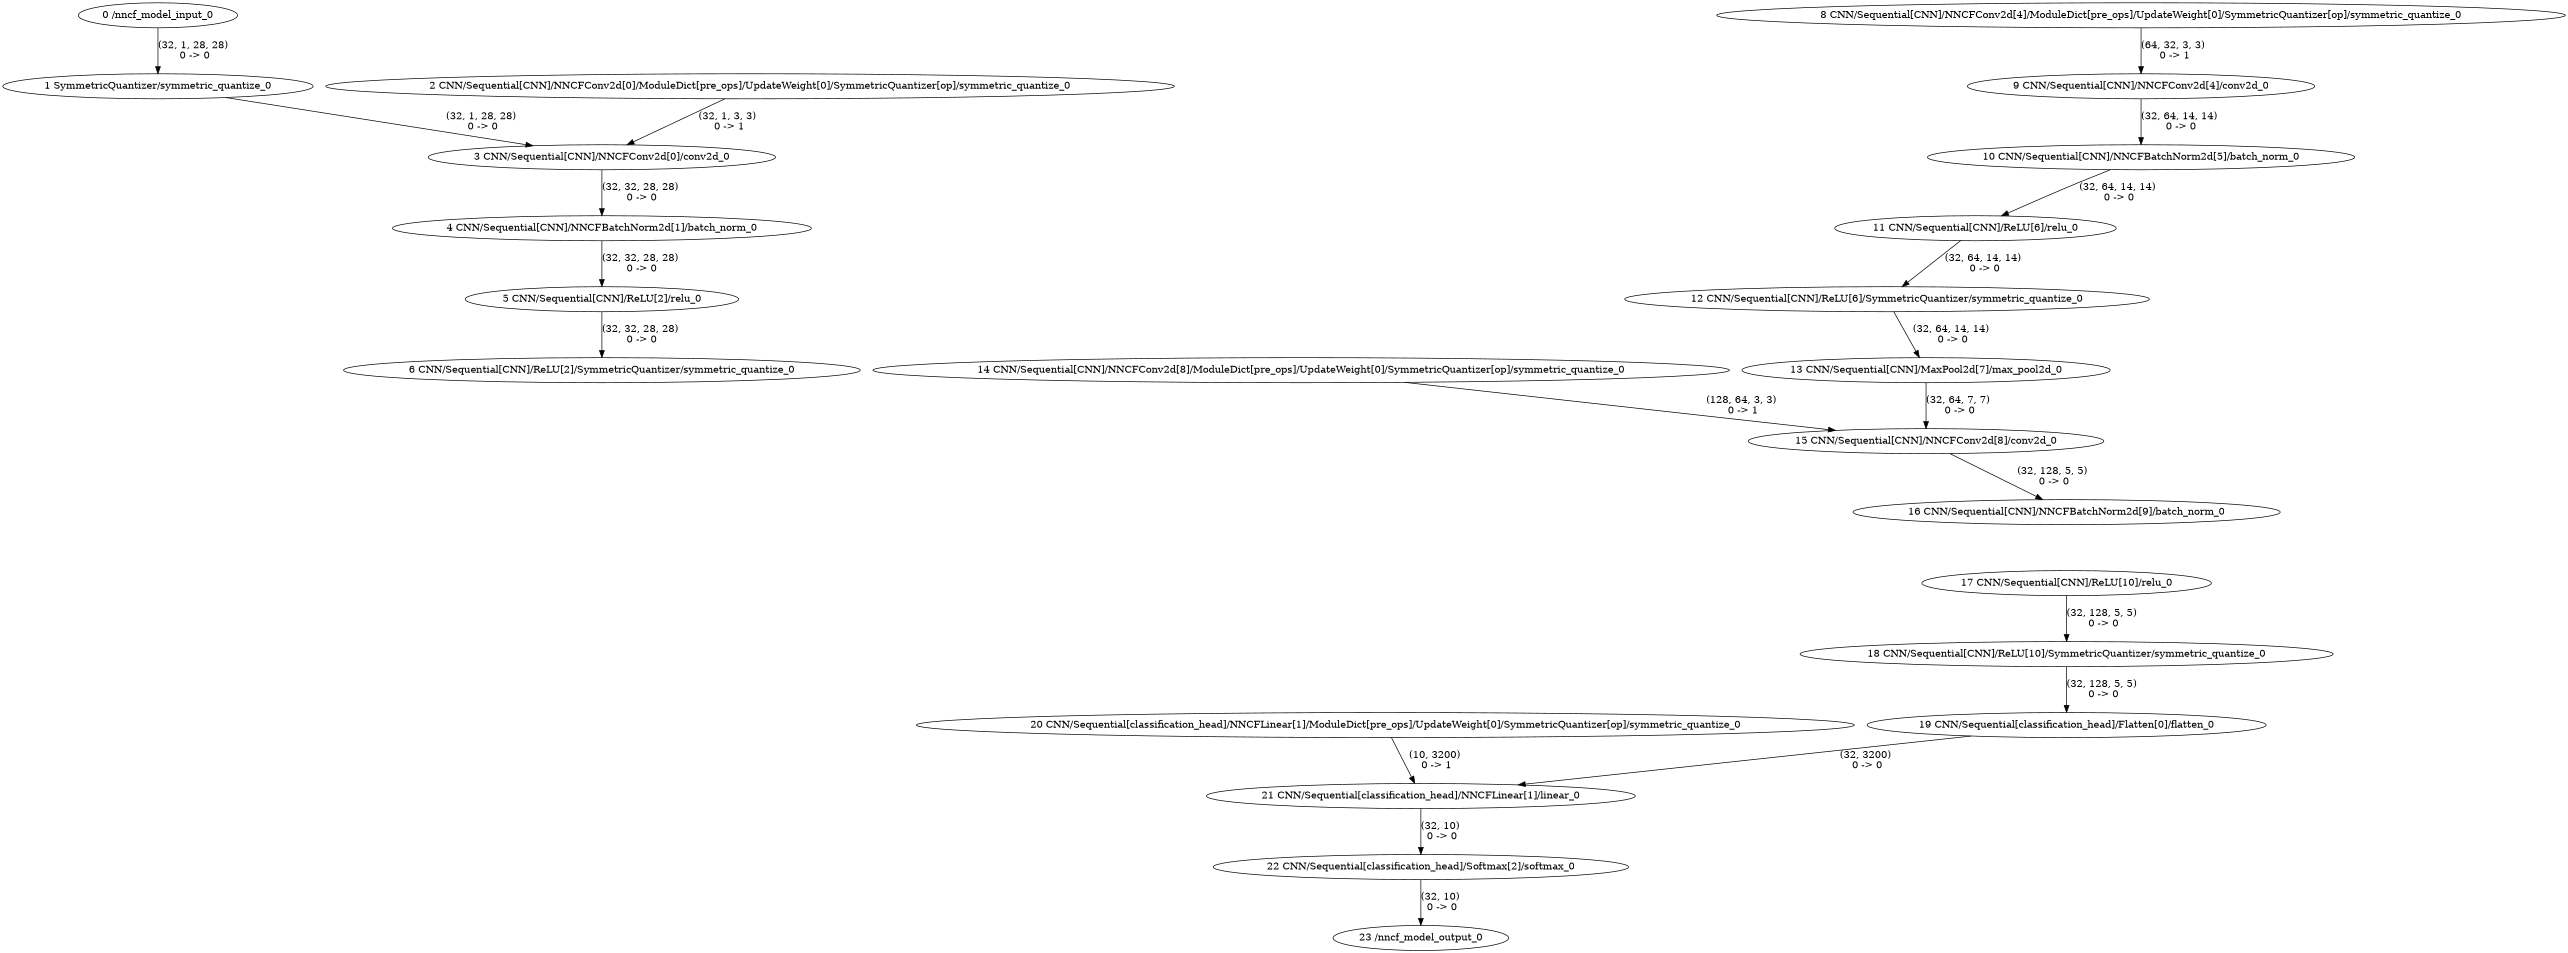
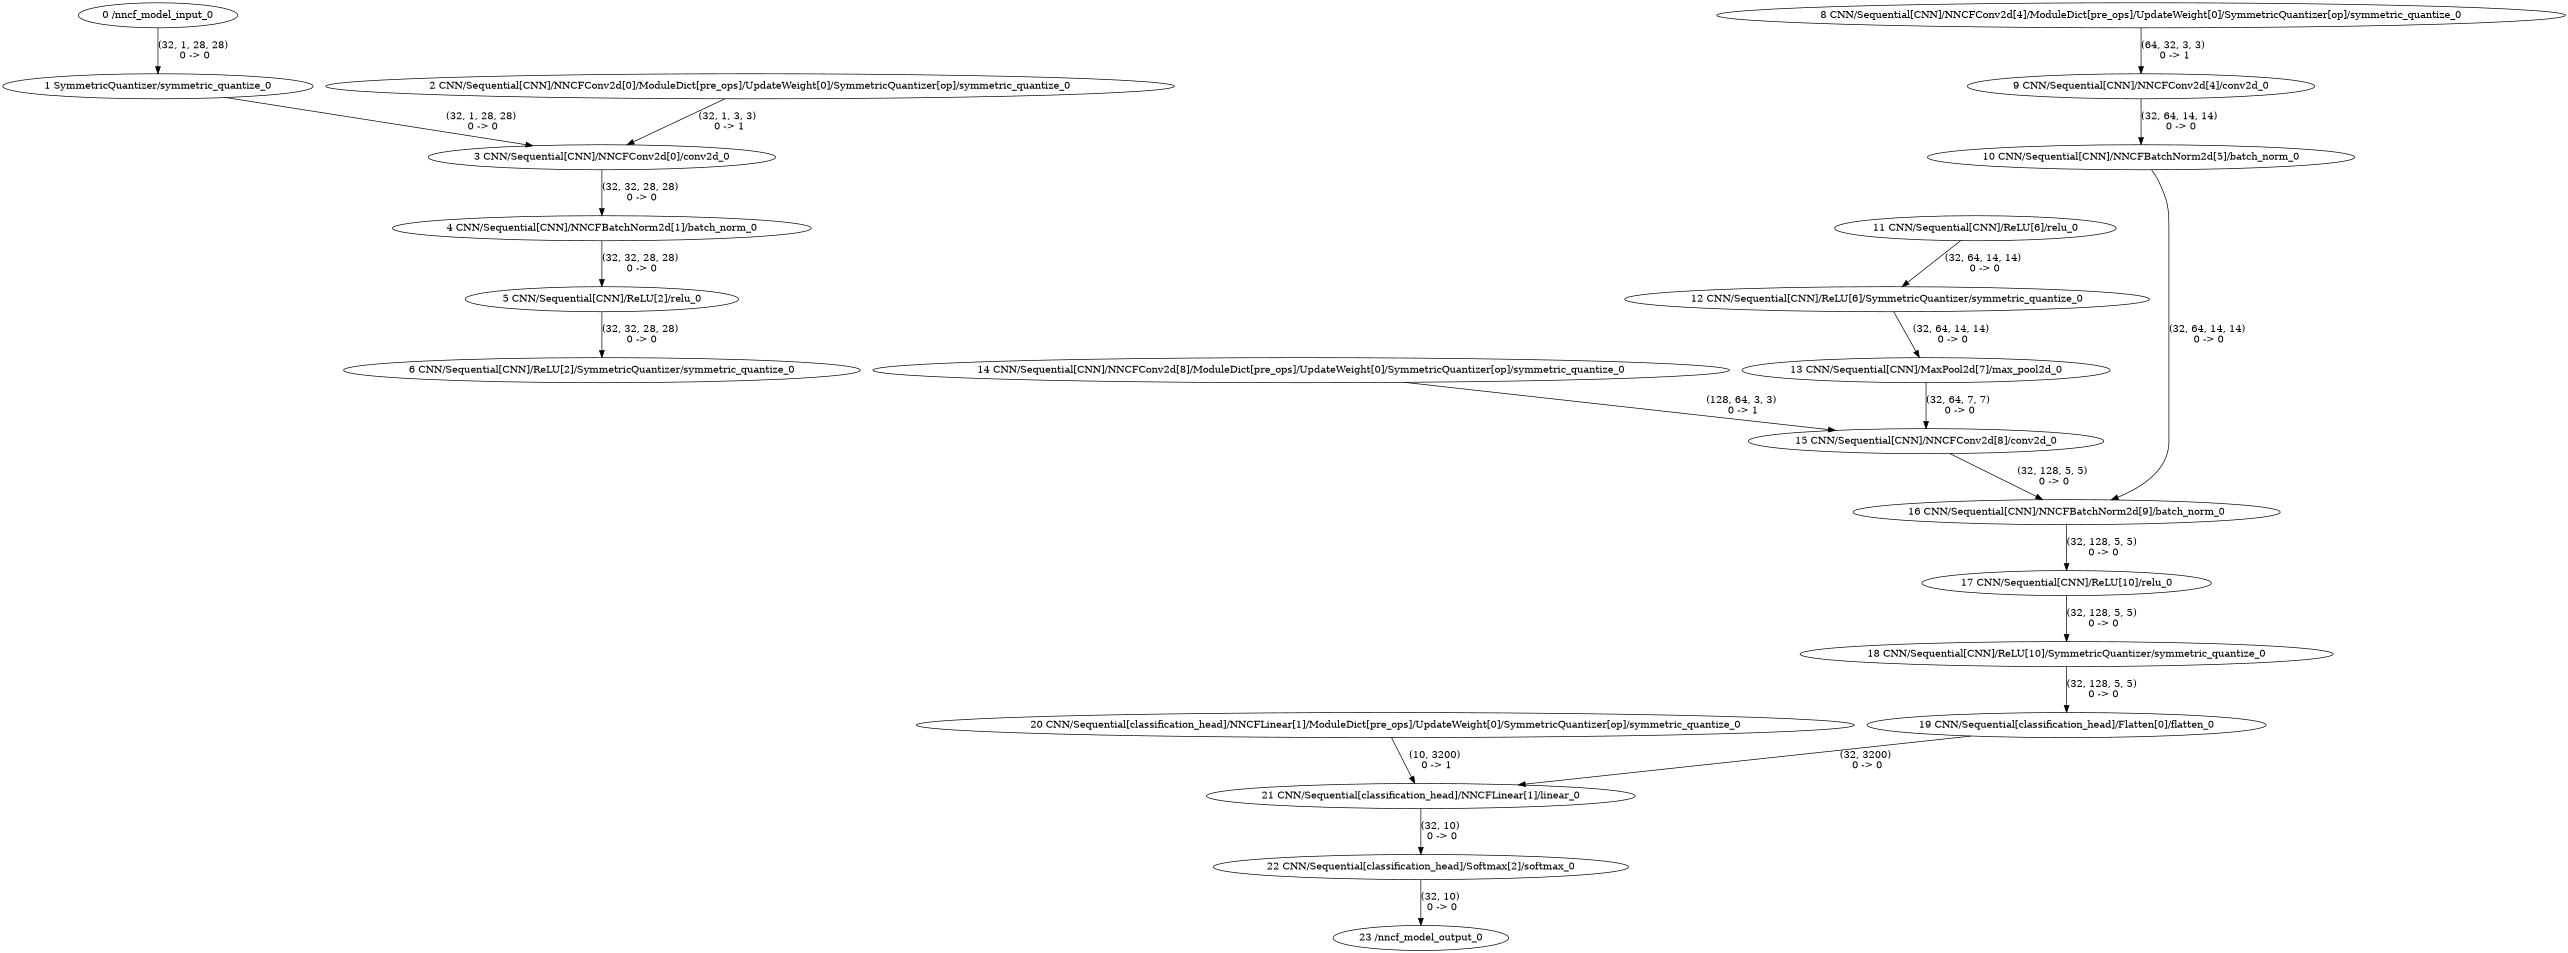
(2059, 191) -> (2169, 344)
none -> (2067, 544)
